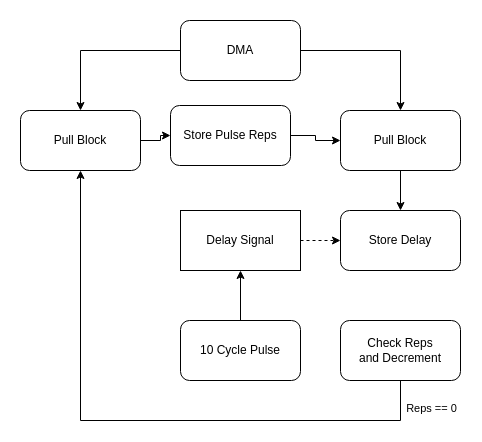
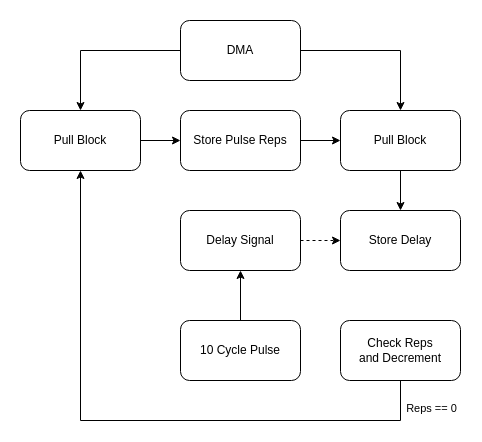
(231, 136) -> (241, 141)
(241, 241) -> (241, 241)
